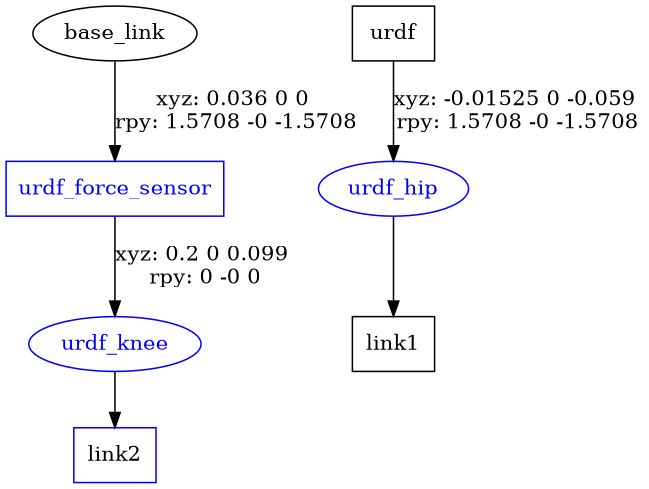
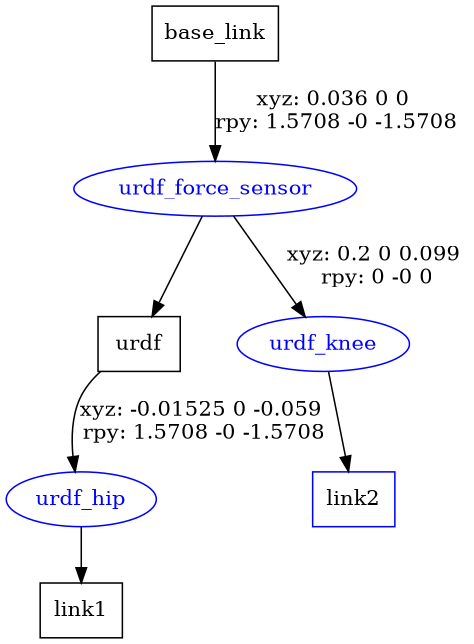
(115, 33) -> (215, 33)
(115, 189) -> (215, 189)
none -> (181, 259)
